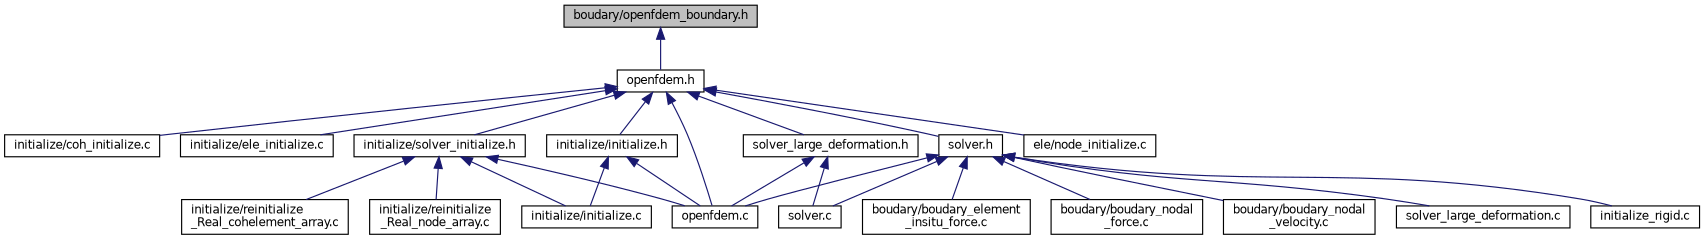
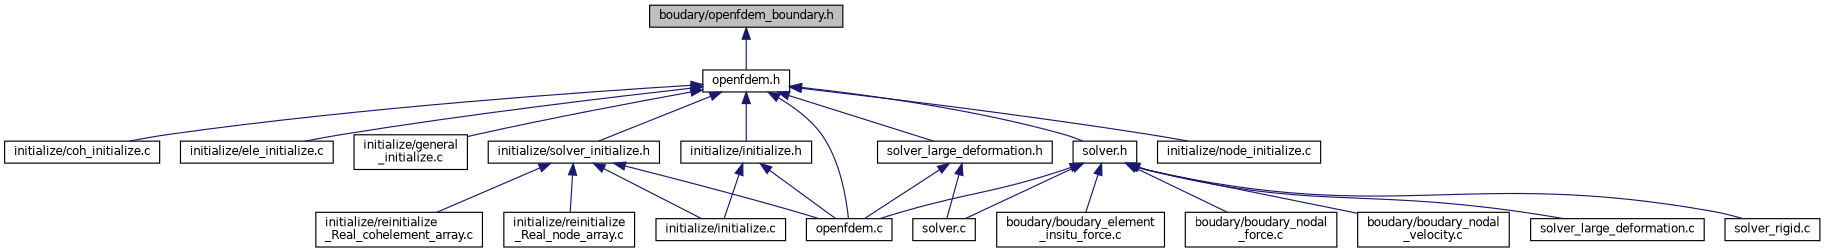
(1090, 146) -> (1239, 152)
none -> (411, 152)
(1645, 217) -> (1772, 230)
